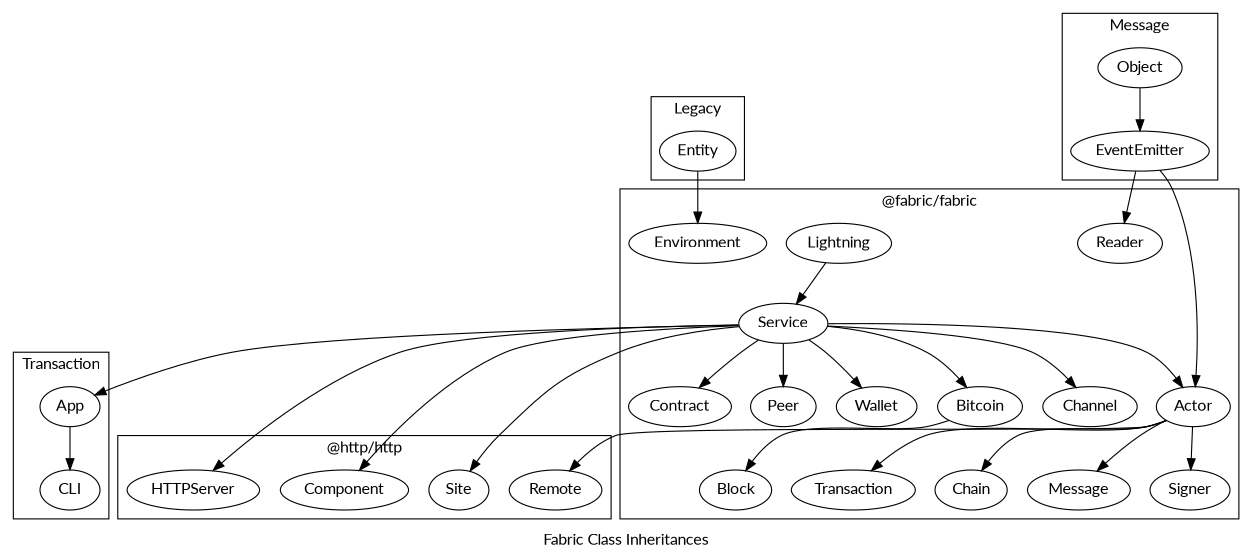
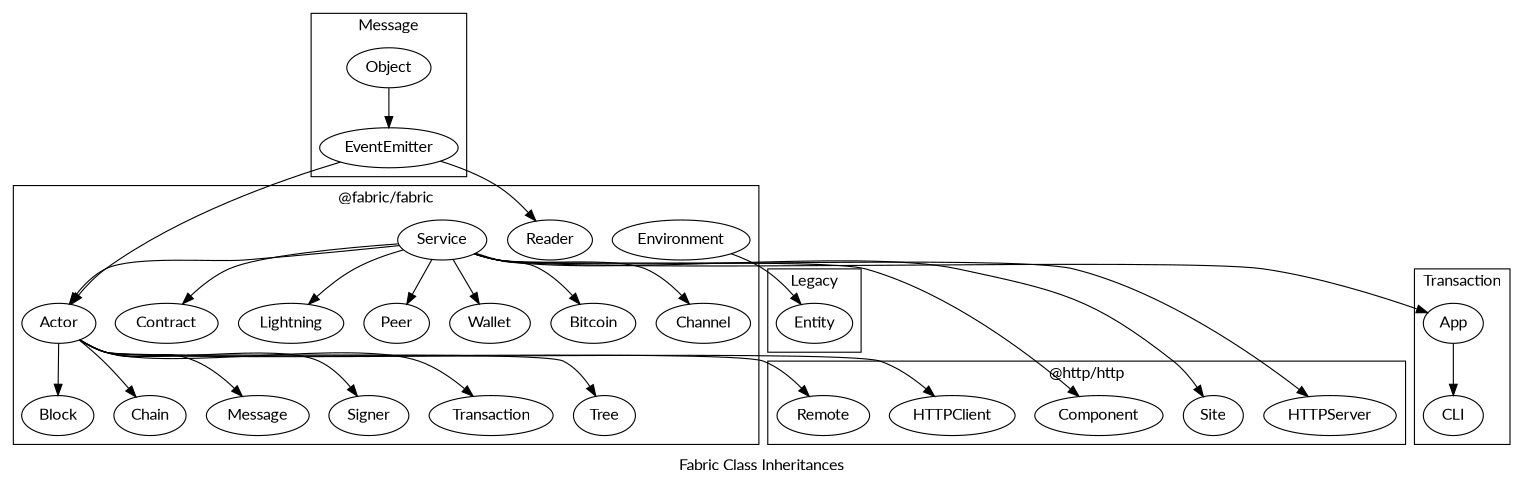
(698, 196) -> (775, 277)
(814, 279) -> (357, 268)
none -> (604, 416)
none -> (952, 416)
(846, 428) -> (58, 364)
